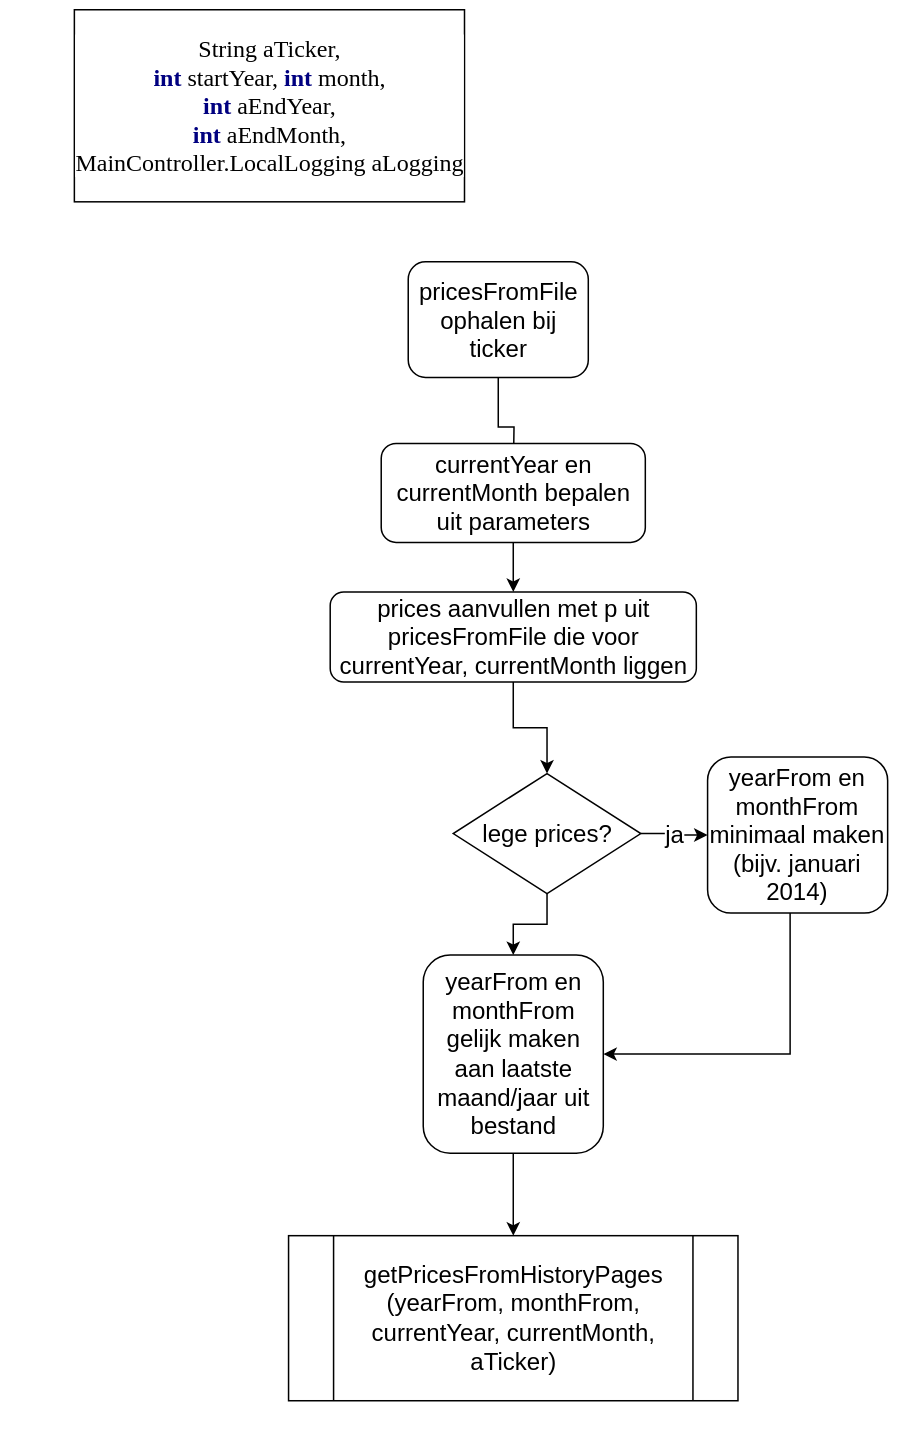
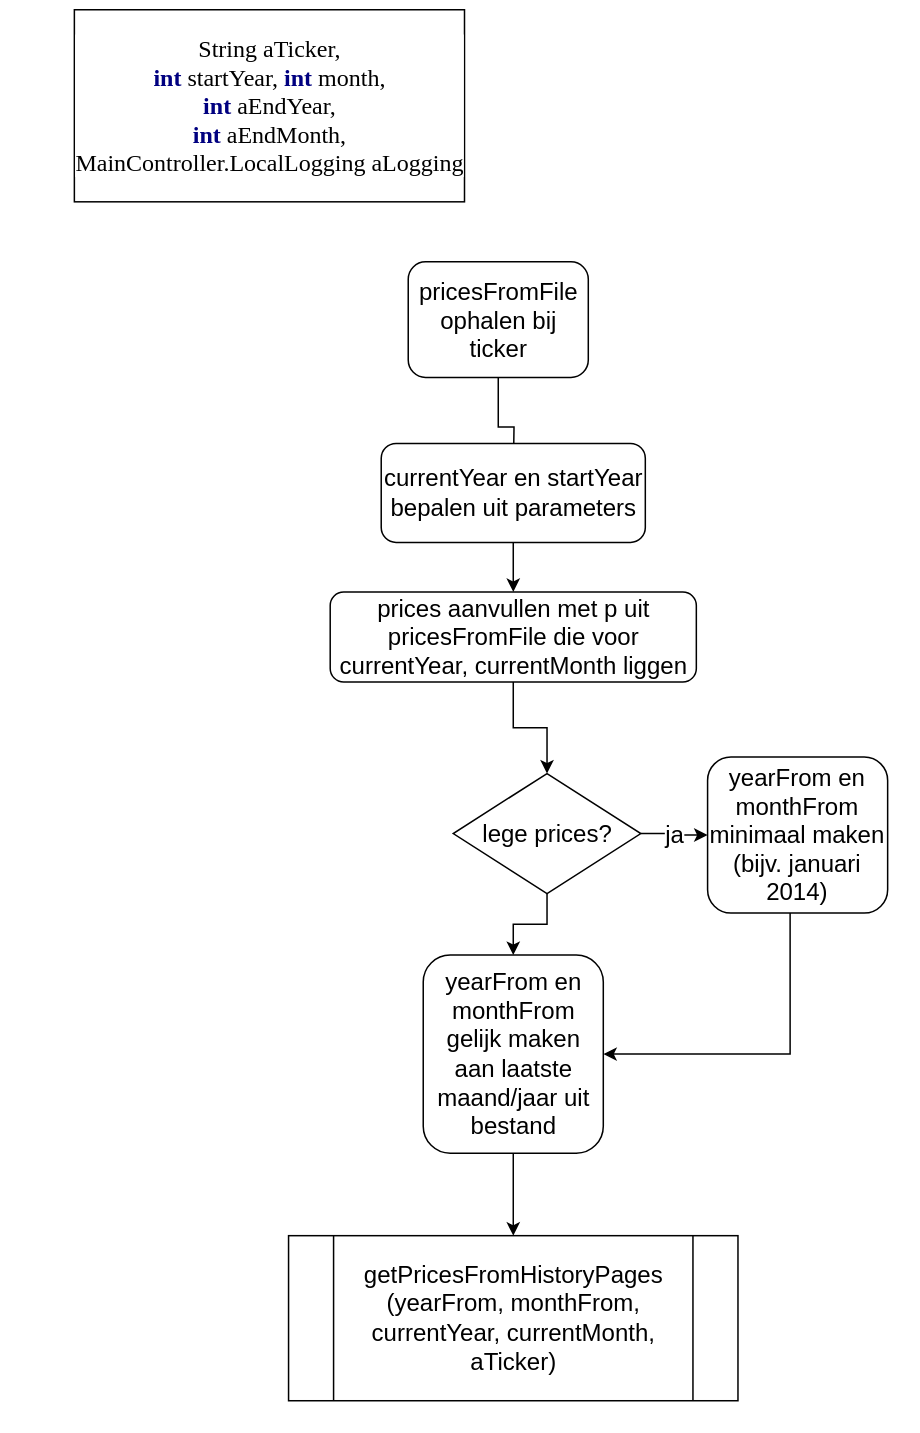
(514, 493) -> (514, 493)
